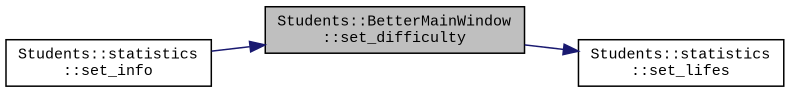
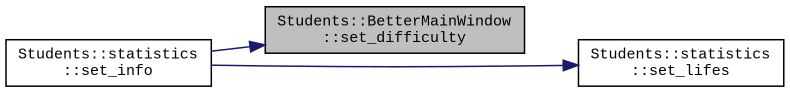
(544, 47) -> (387, 67)
